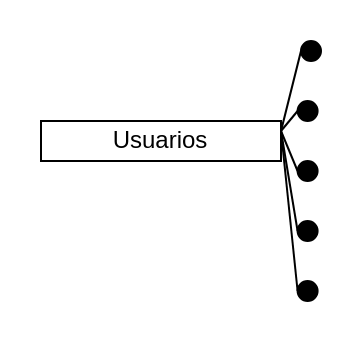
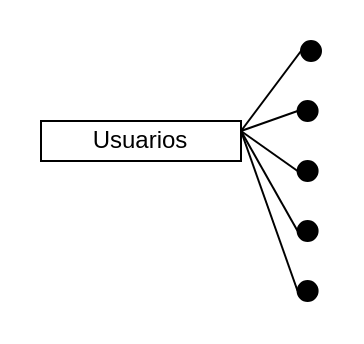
(161, 141) -> (141, 141)
